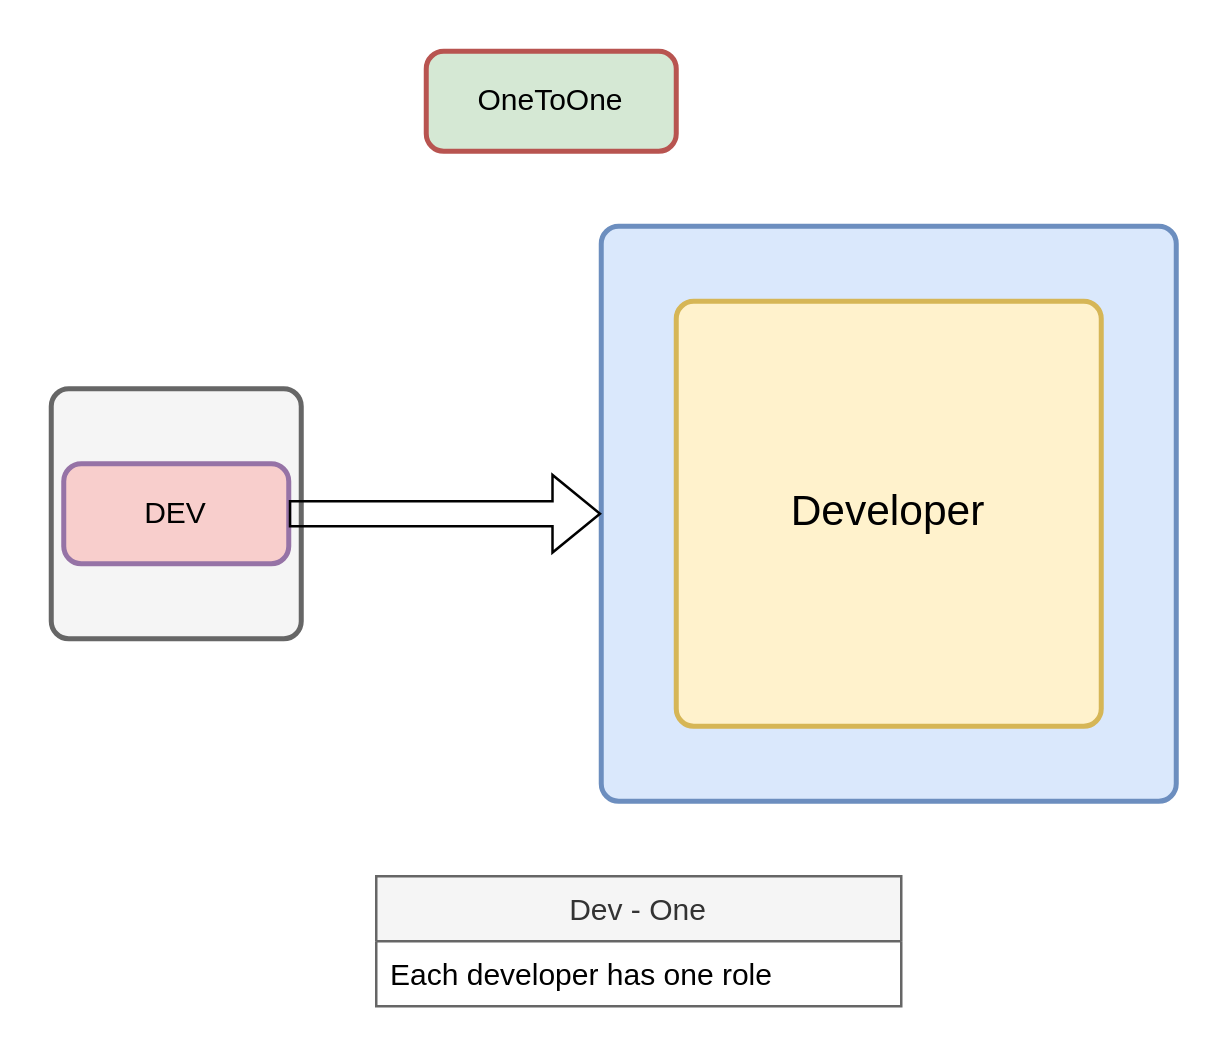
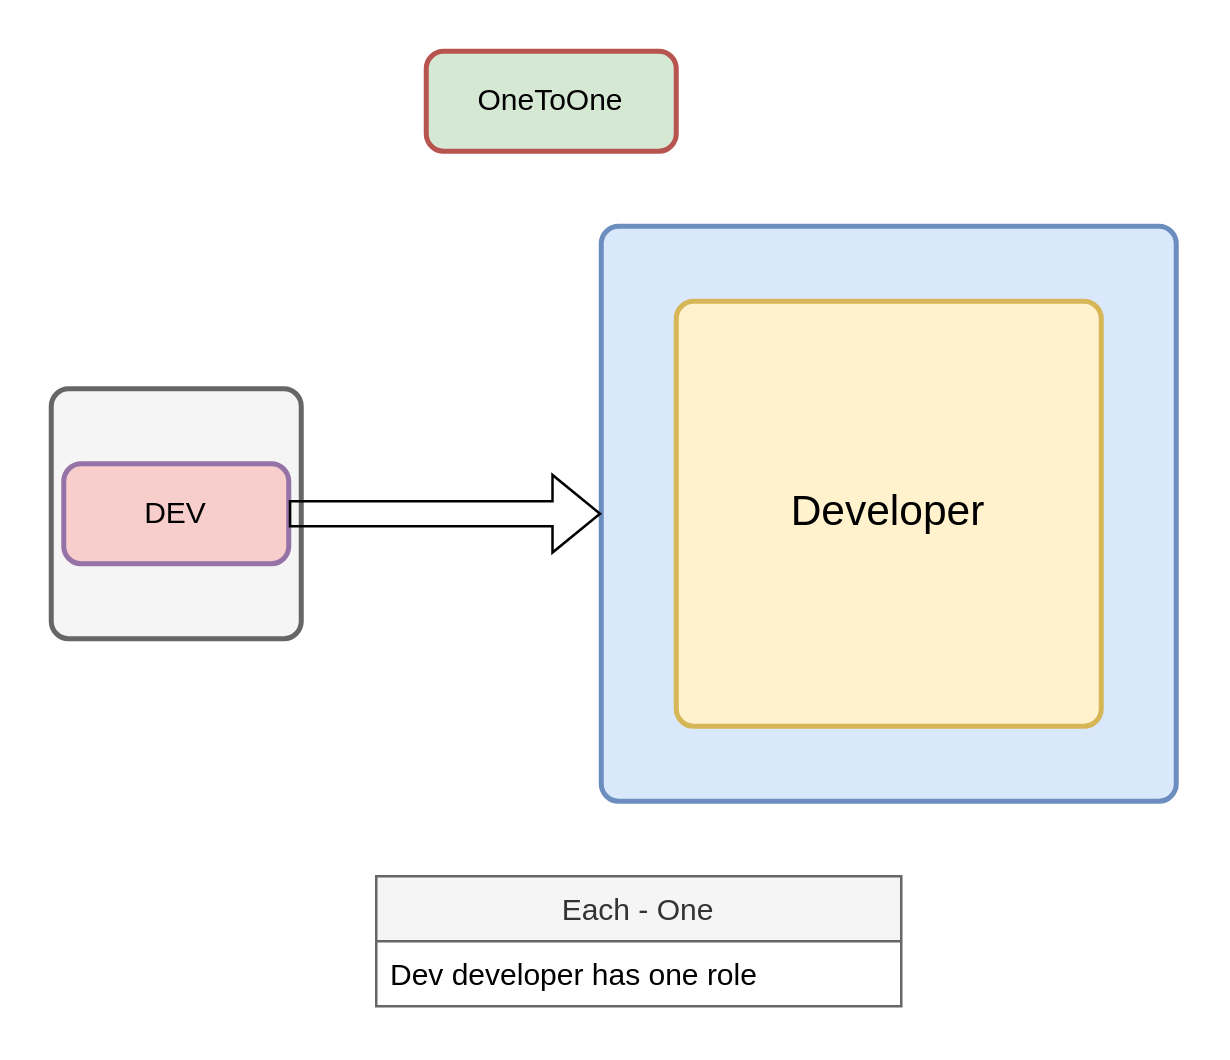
(638, 910) -> (638, 910)
(593, 975) -> (585, 975)
